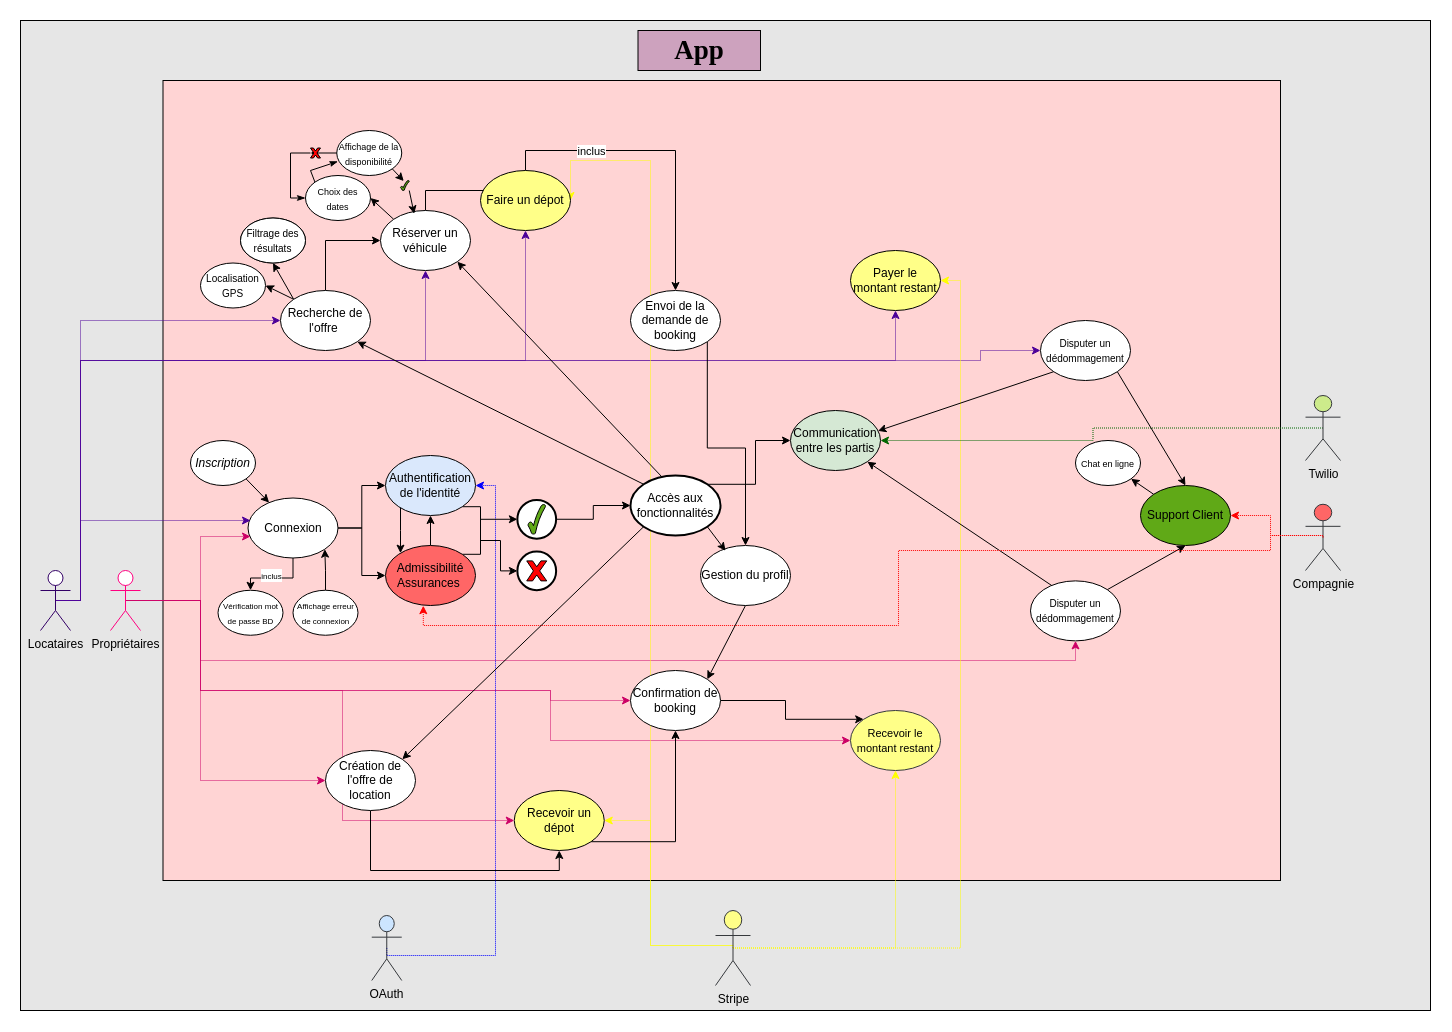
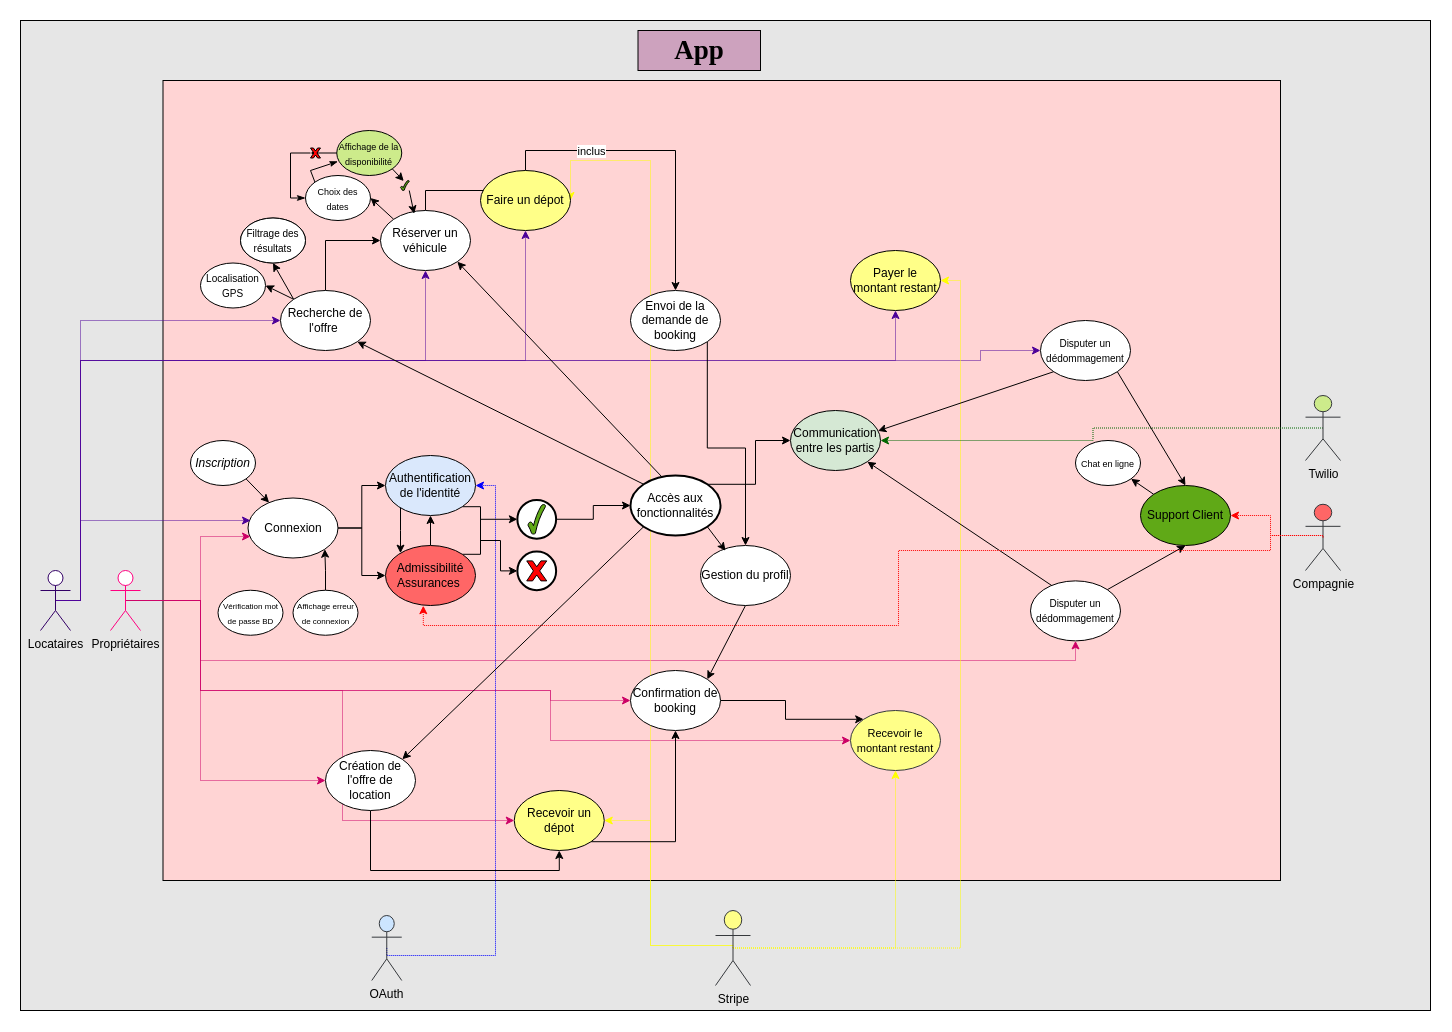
(369, 153) -> (369, 153)
(280, 578) -> none
